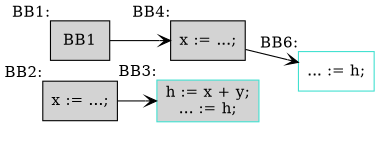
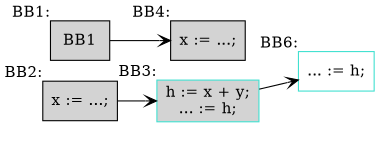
(266, 55) -> (273, 86)
